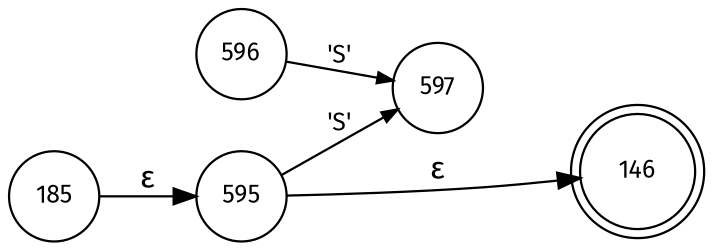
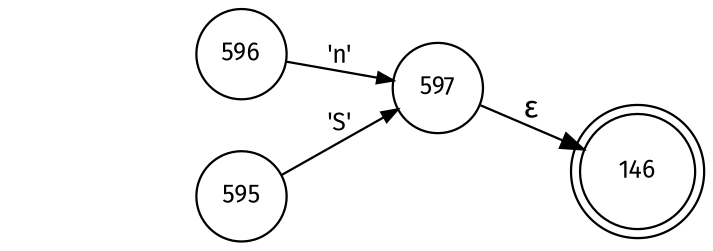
(340, 56) -> (340, 56)
(422, 191) -> (521, 123)
(54, 196) -> none
